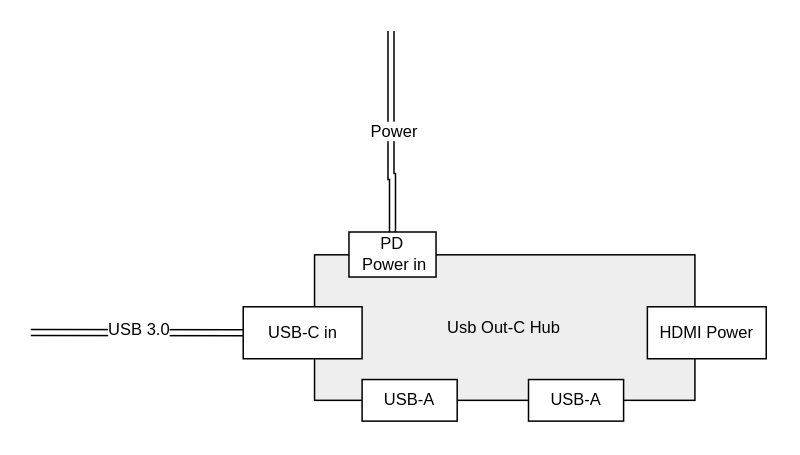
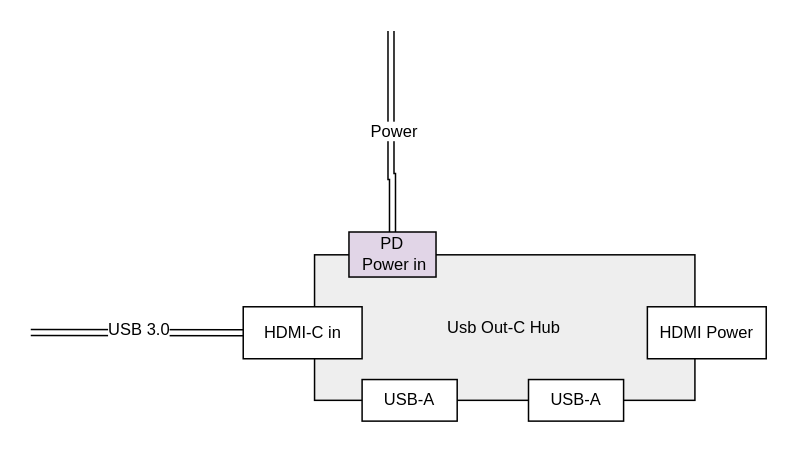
(392, 254) -> (392, 254)
(303, 332) -> (303, 332)
